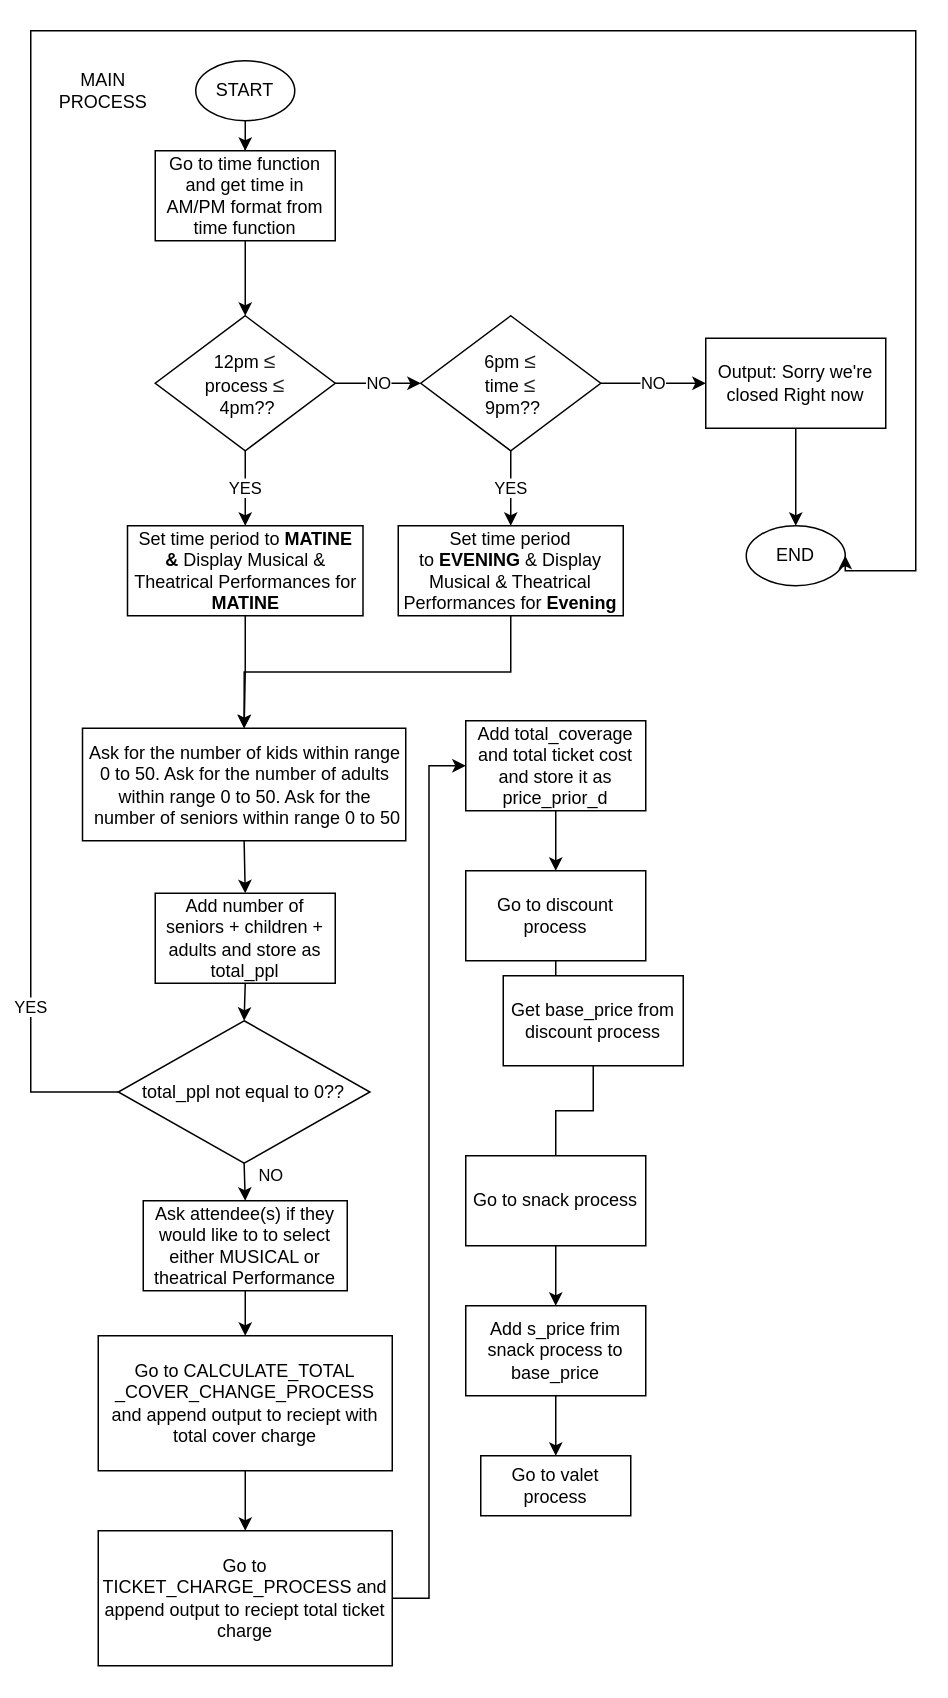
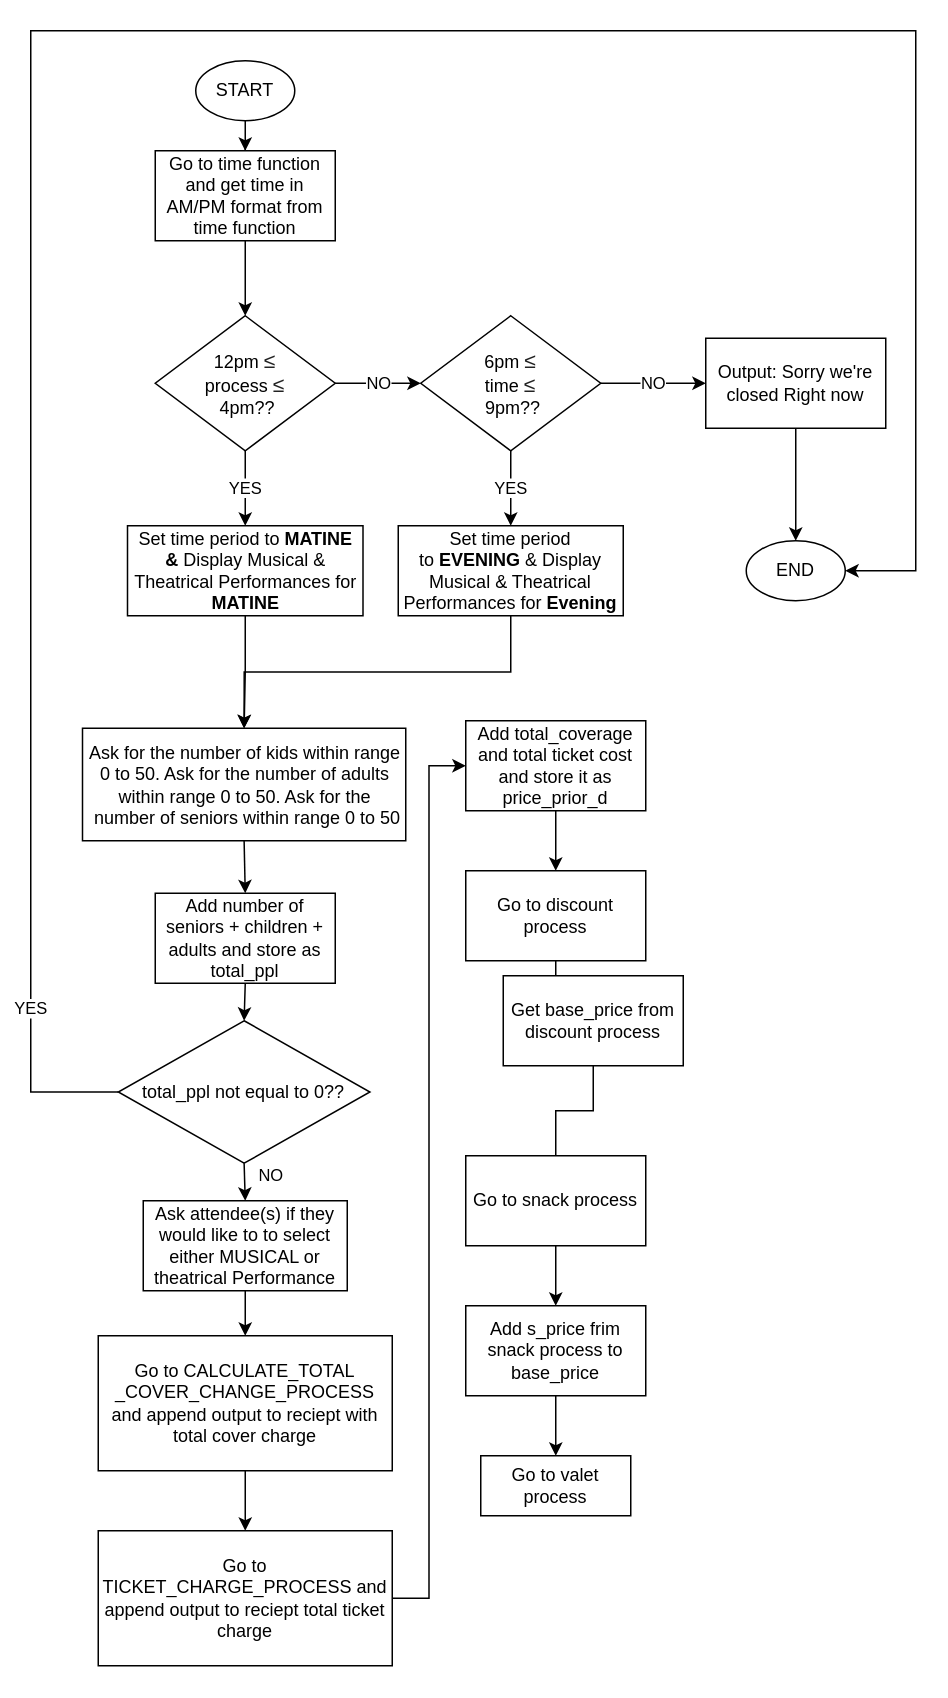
(103, 91) -> none
(796, 556) -> (796, 571)
